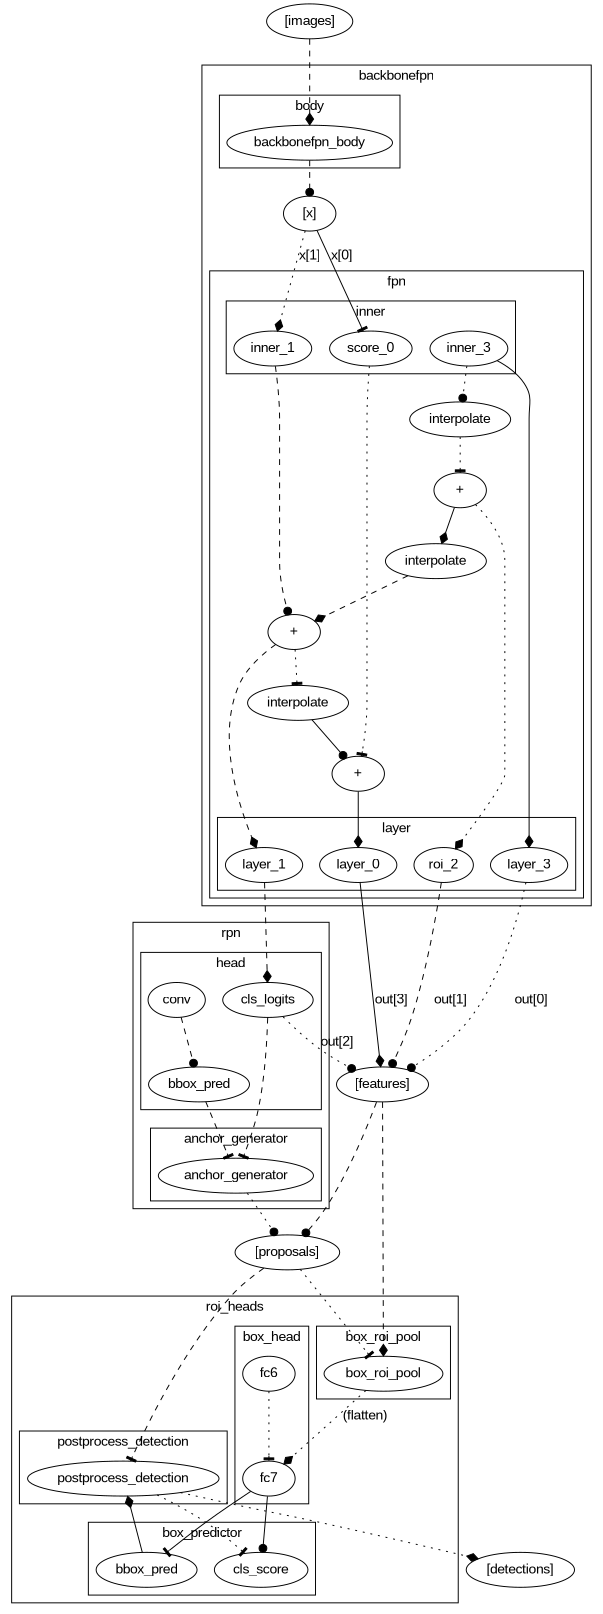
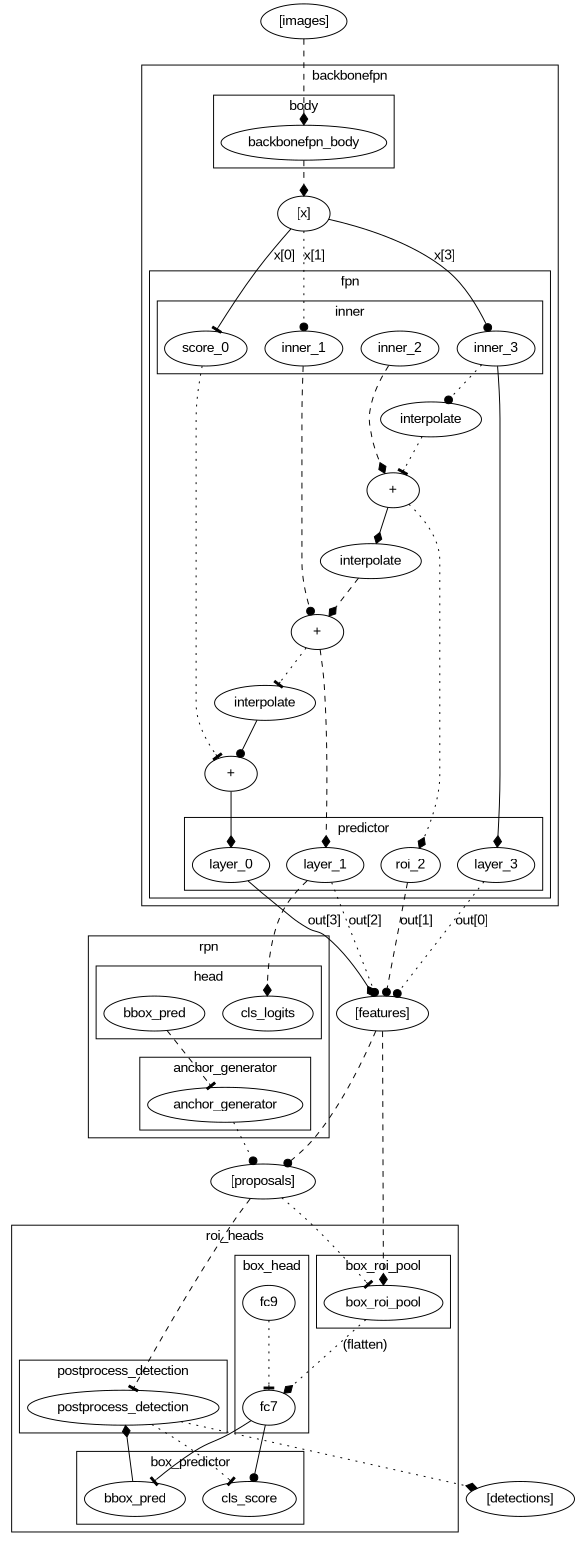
(310, 174) -> (304, 174)
none -> (421, 253)
(292, 278) -> (304, 277)
none -> (400, 349)
(397, 829) -> (364, 829)
(177, 1000) -> none
(314, 1044) -> (352, 935)
(262, 1087) -> none
(269, 1374) -> (269, 1303)
